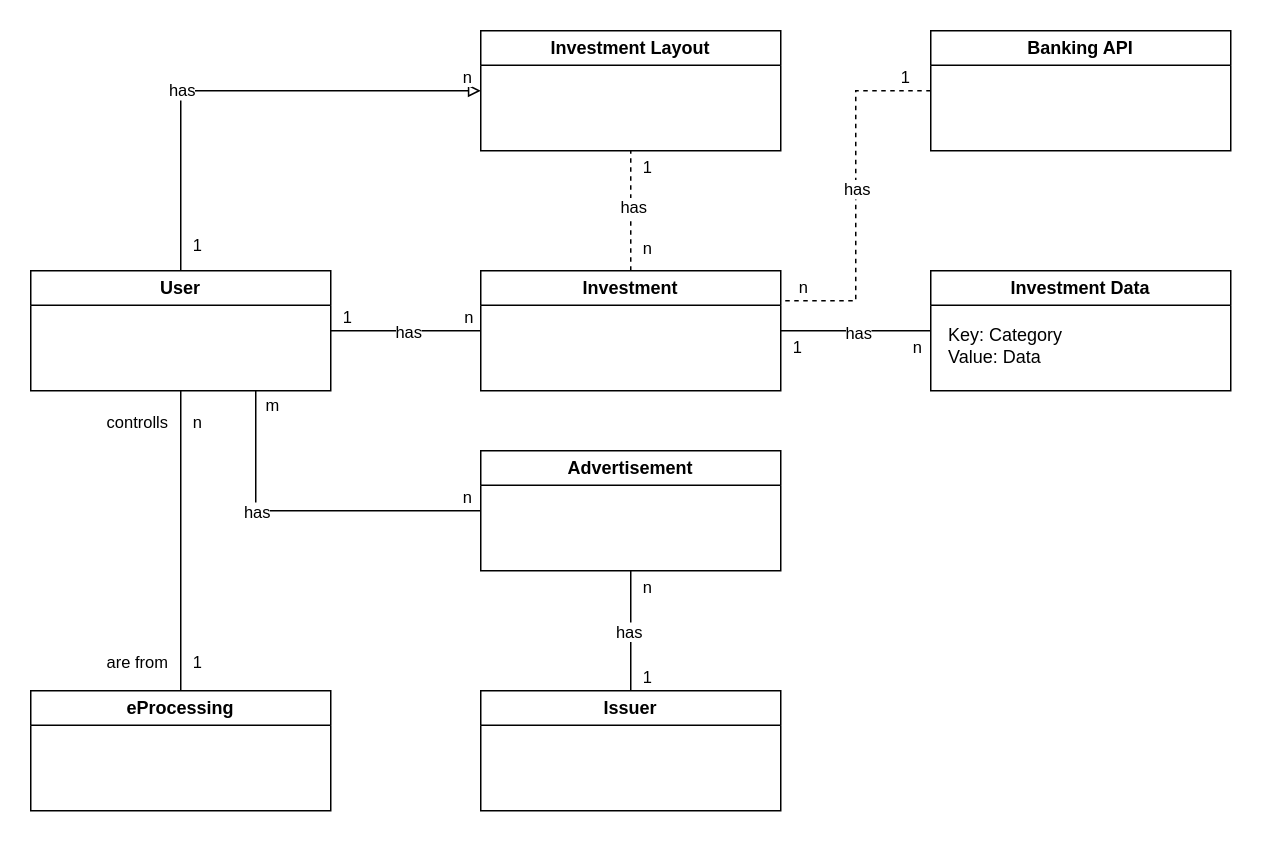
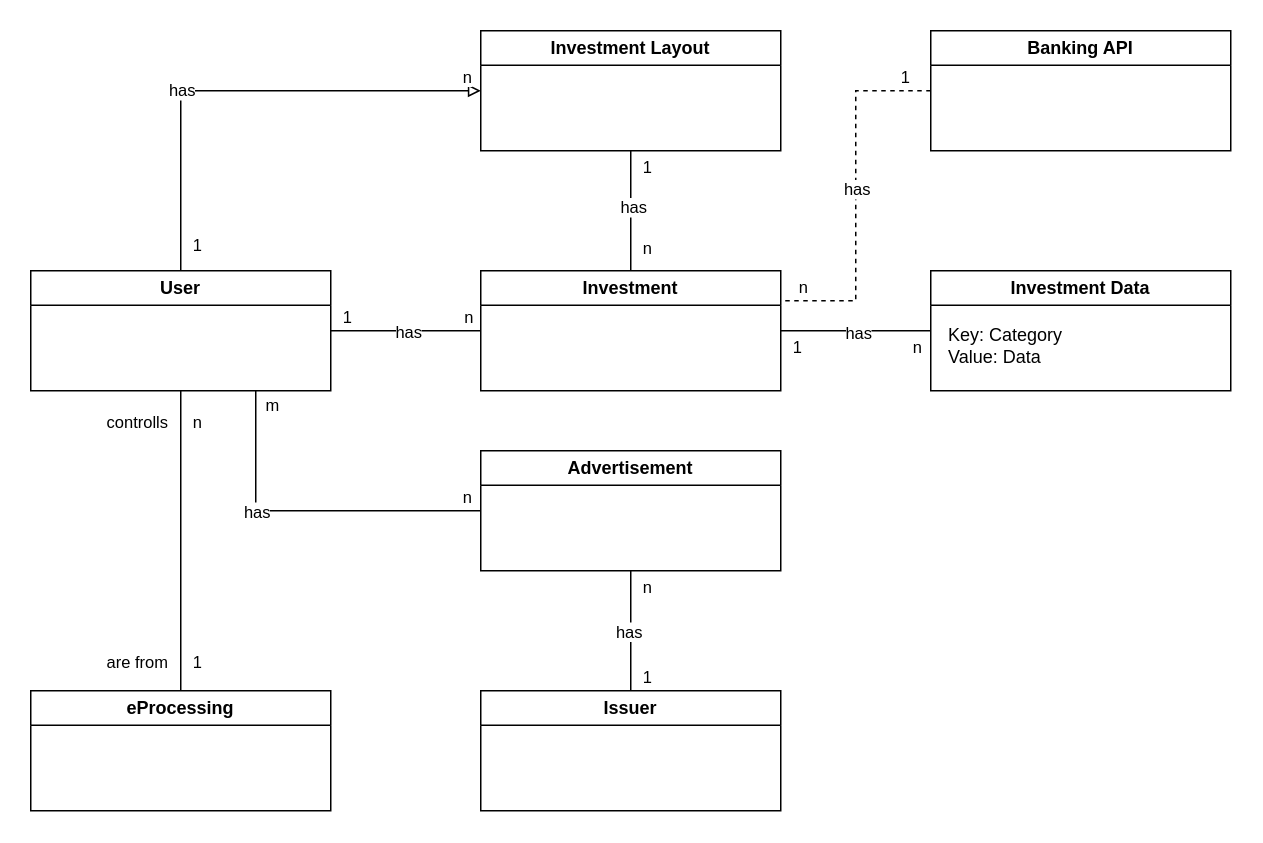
(631, 242) -> (631, 242)
